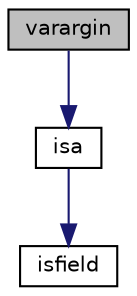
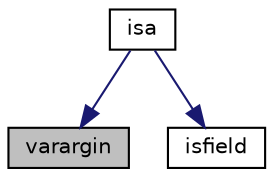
(69, 78) -> (111, 80)
